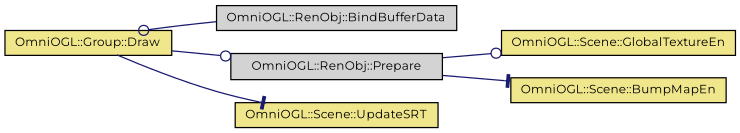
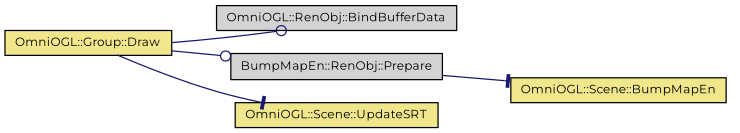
(183, 25) -> (224, 38)
(618, 43) -> none
(337, 67) -> (337, 67)
